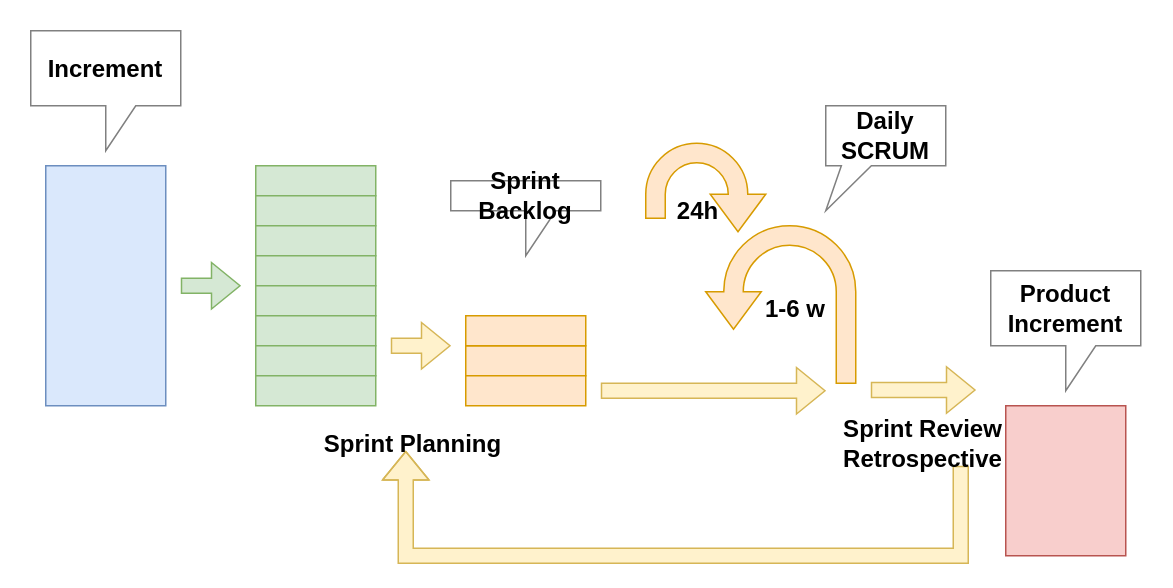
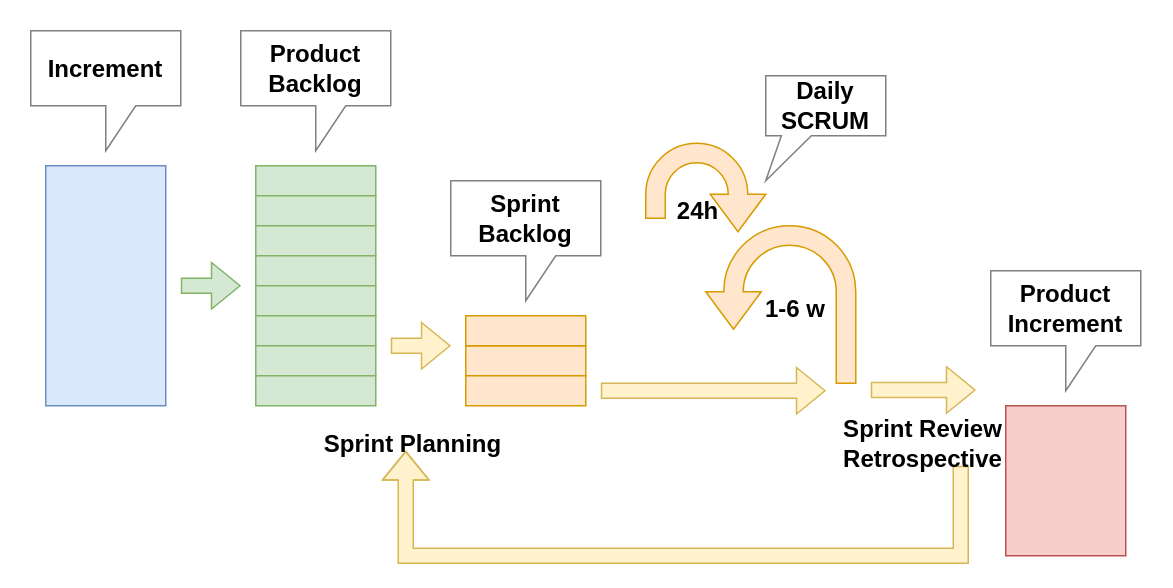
none -> (316, 91)
(886, 158) -> (826, 128)
(526, 218) -> (526, 241)
